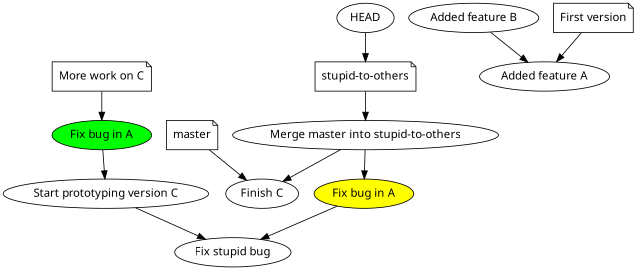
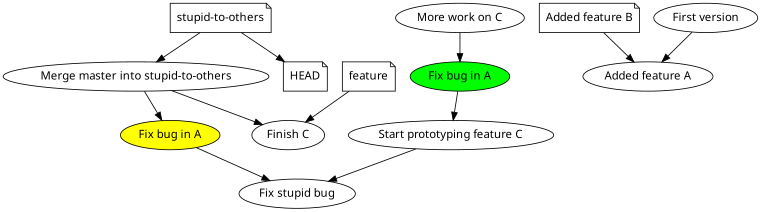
(366, 18) -> (305, 77)
(474, 18) -> (589, 18)
(593, 18) -> (706, 18)
(366, 43) -> (259, 45)
(102, 77) -> (460, 18)
(192, 135) -> (369, 77)
(106, 194) -> (451, 135)
